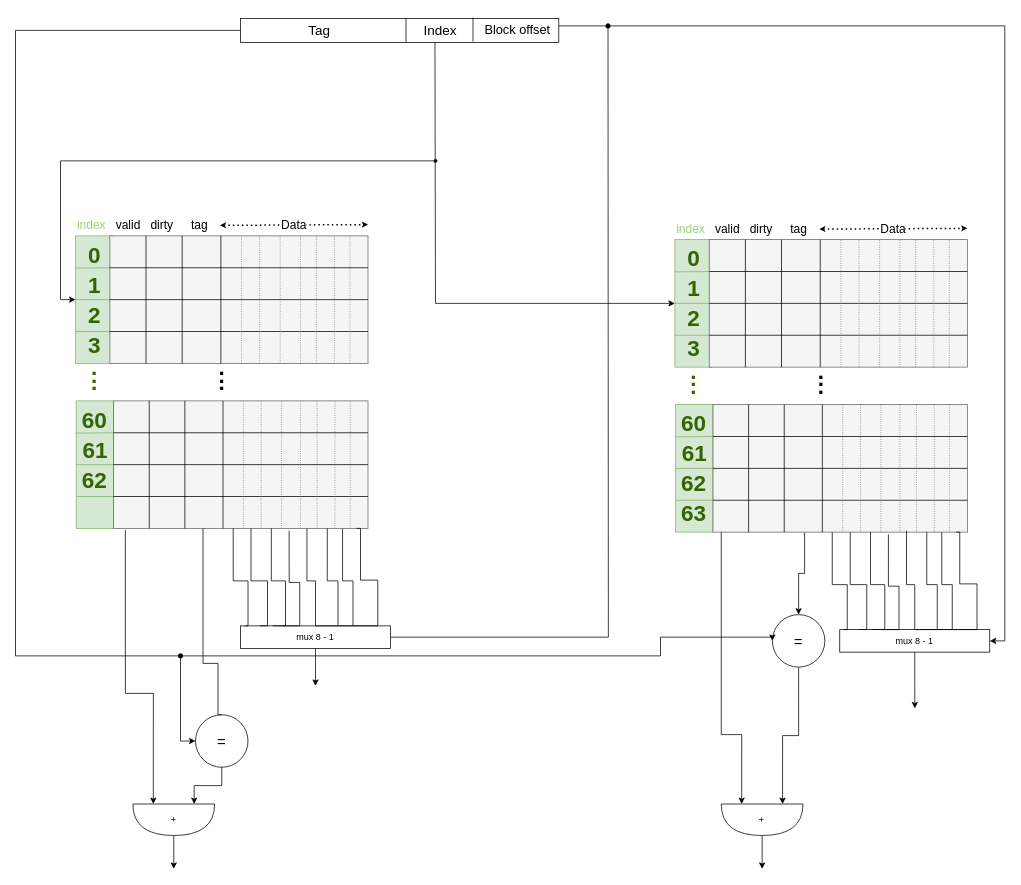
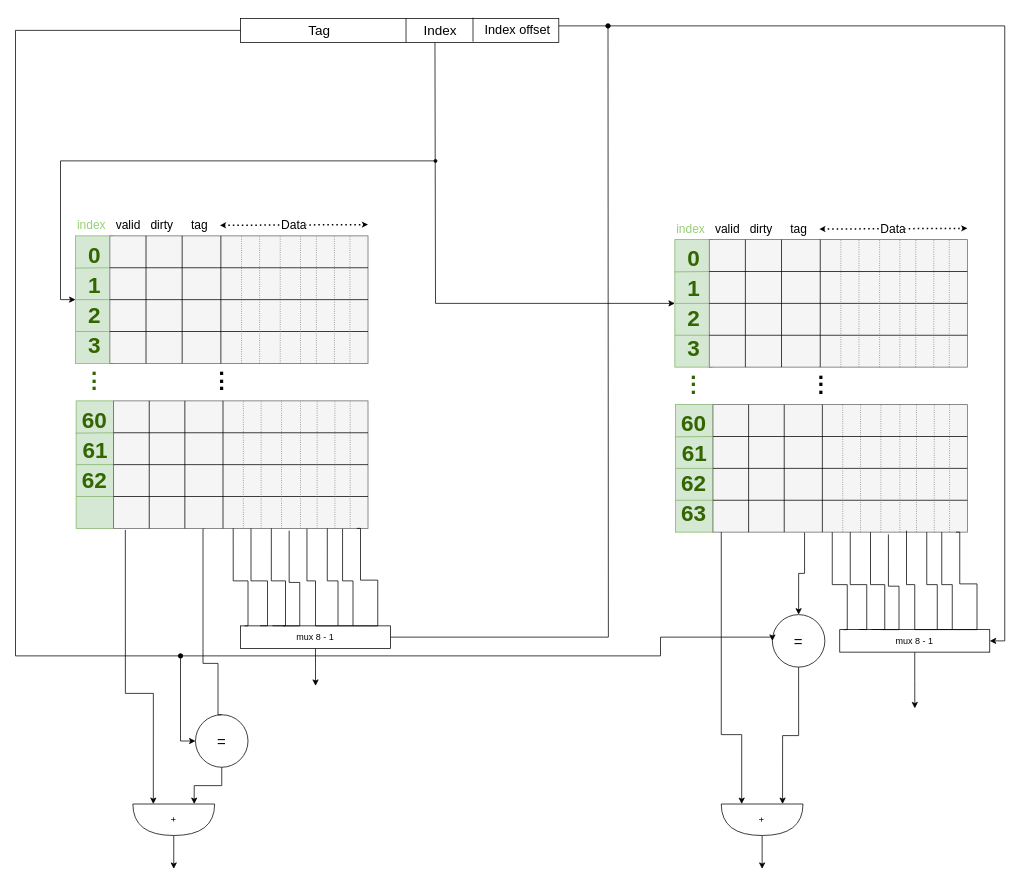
(518, 30) -> (518, 30)
